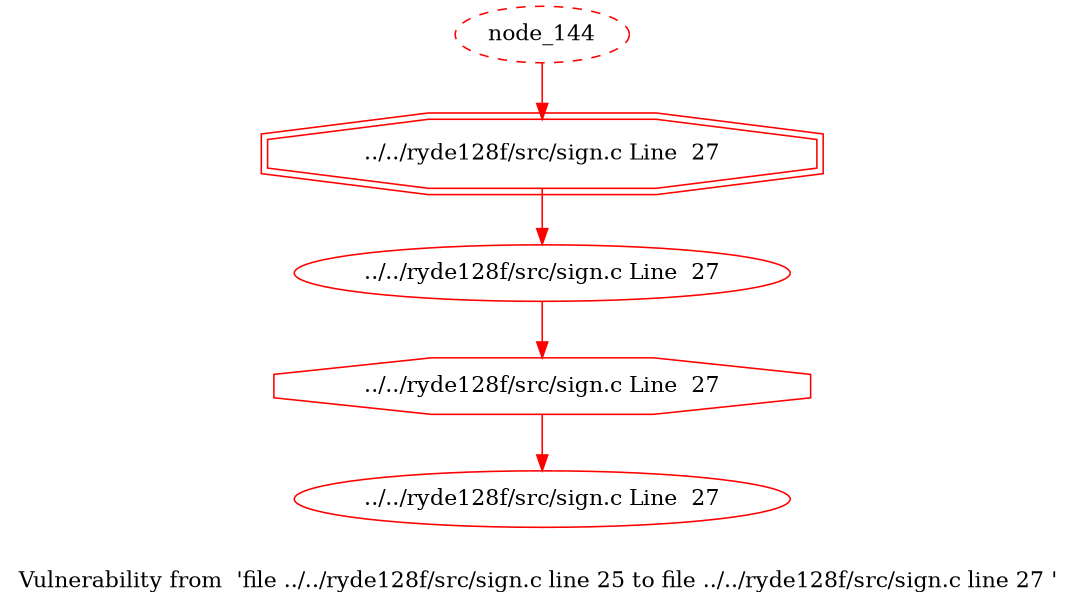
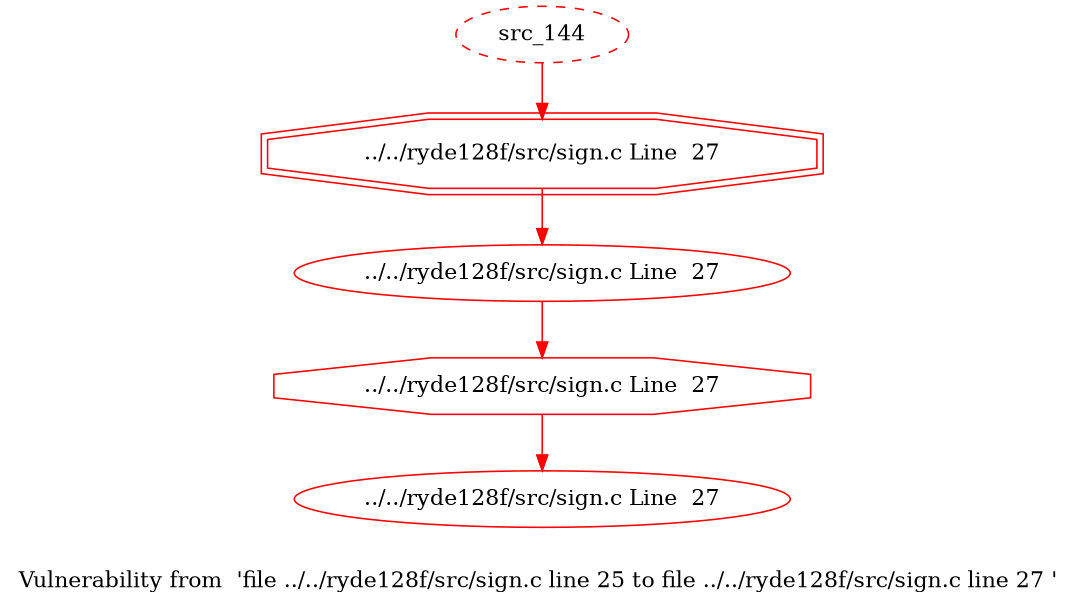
(542, 35) -> (542, 35)
